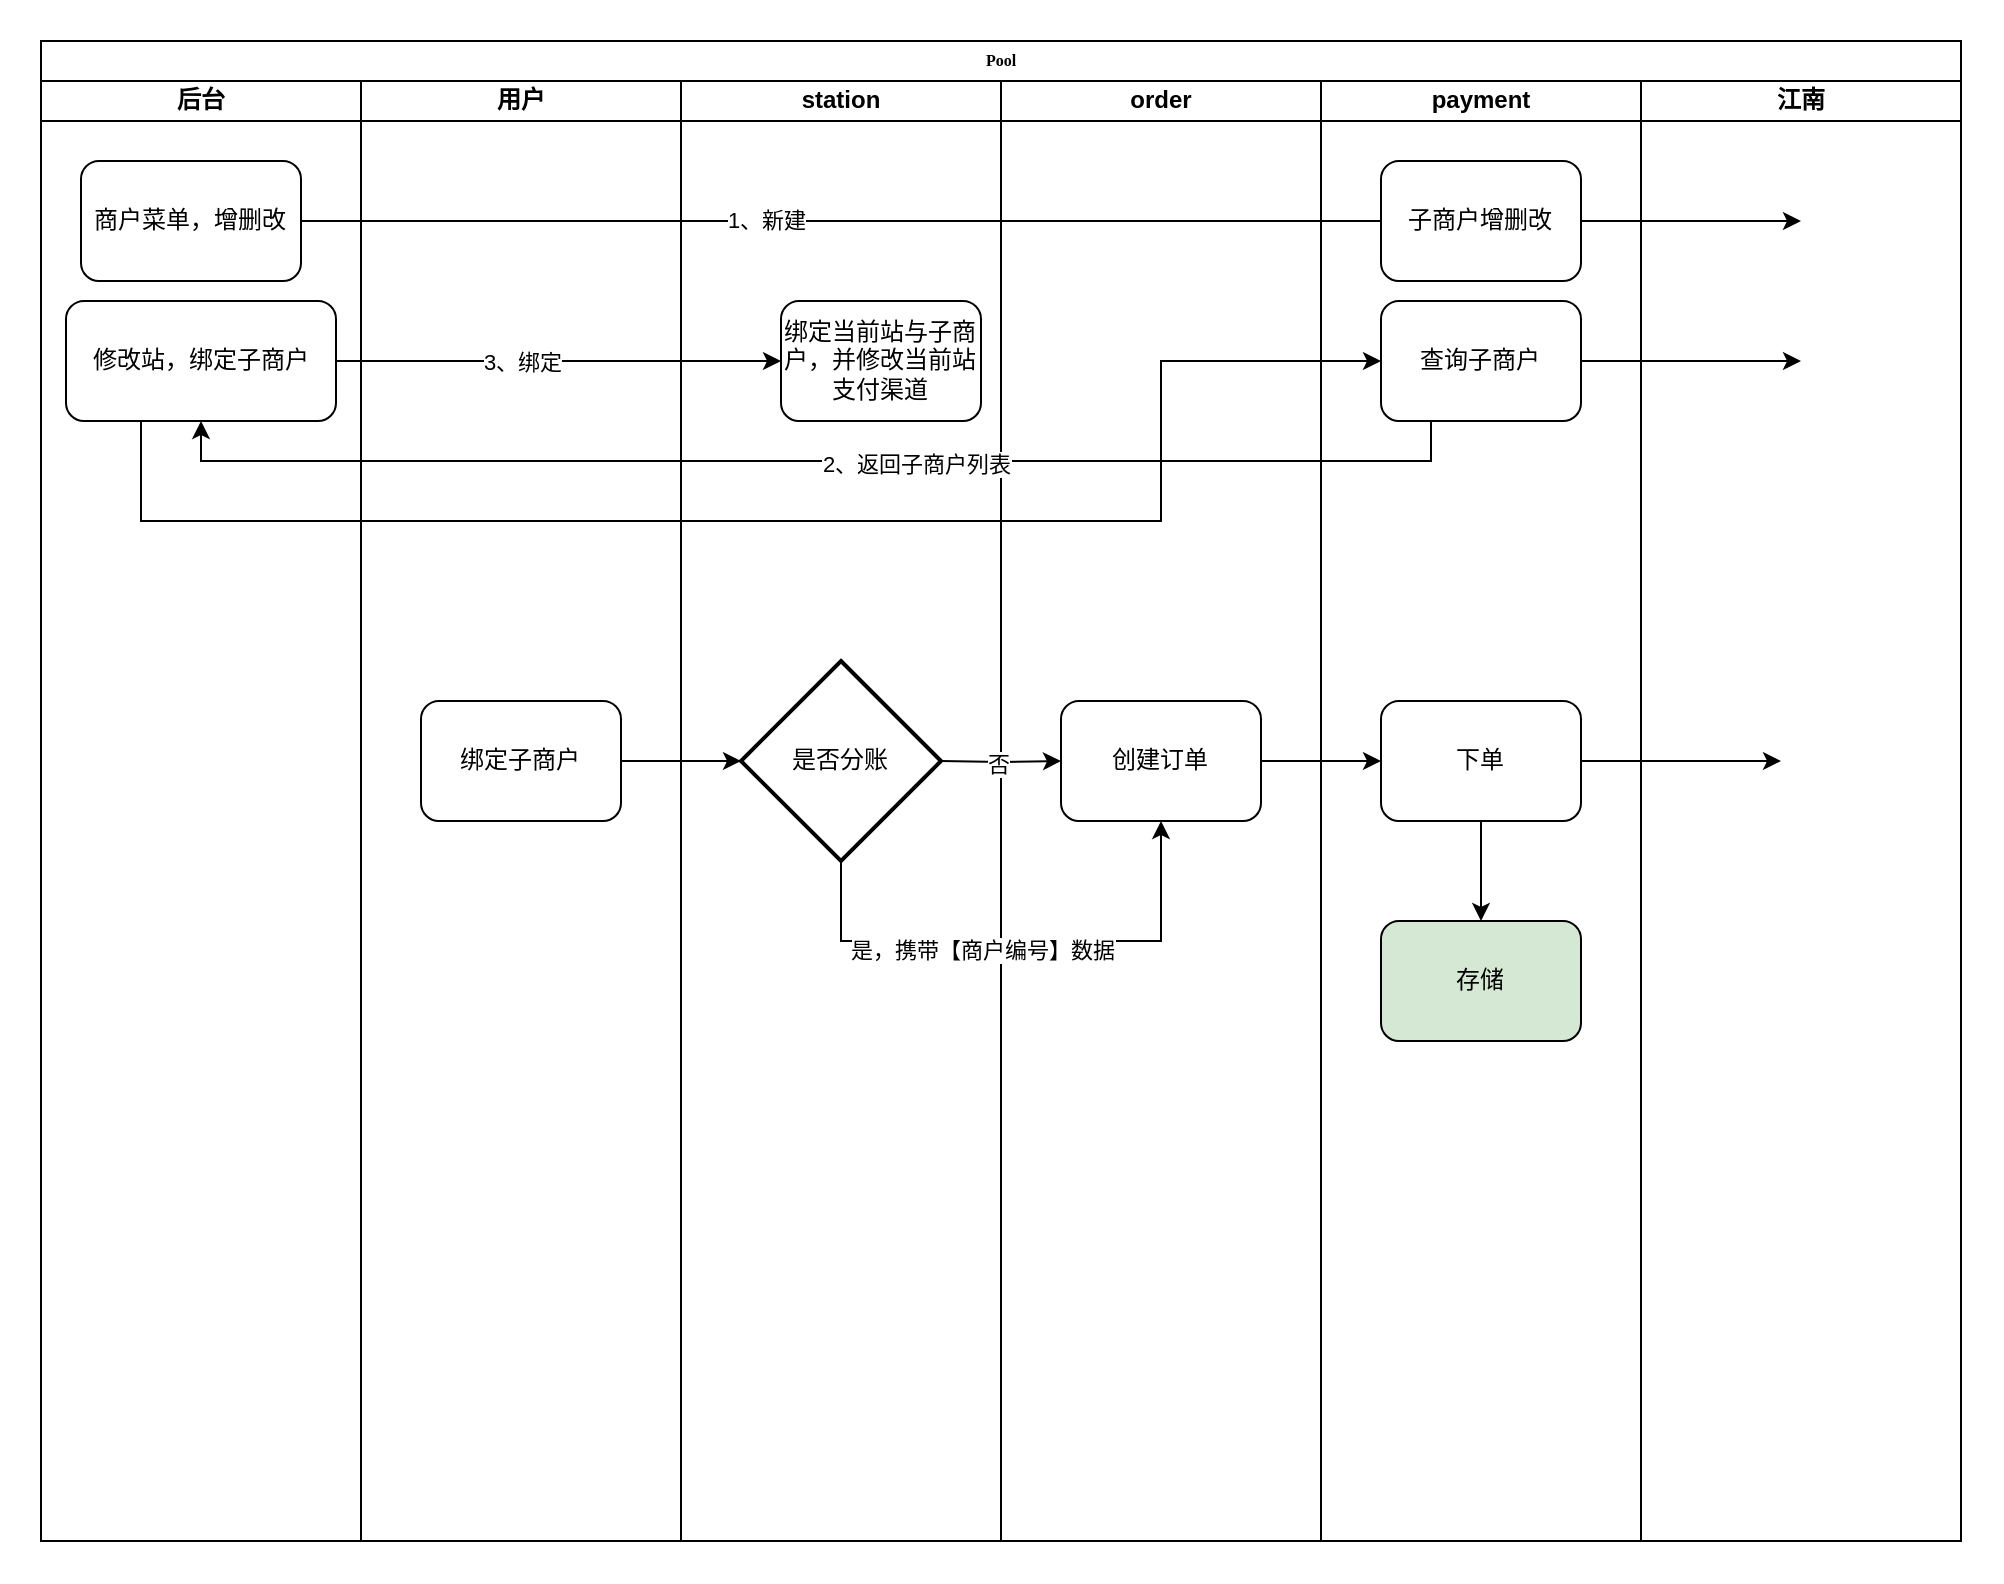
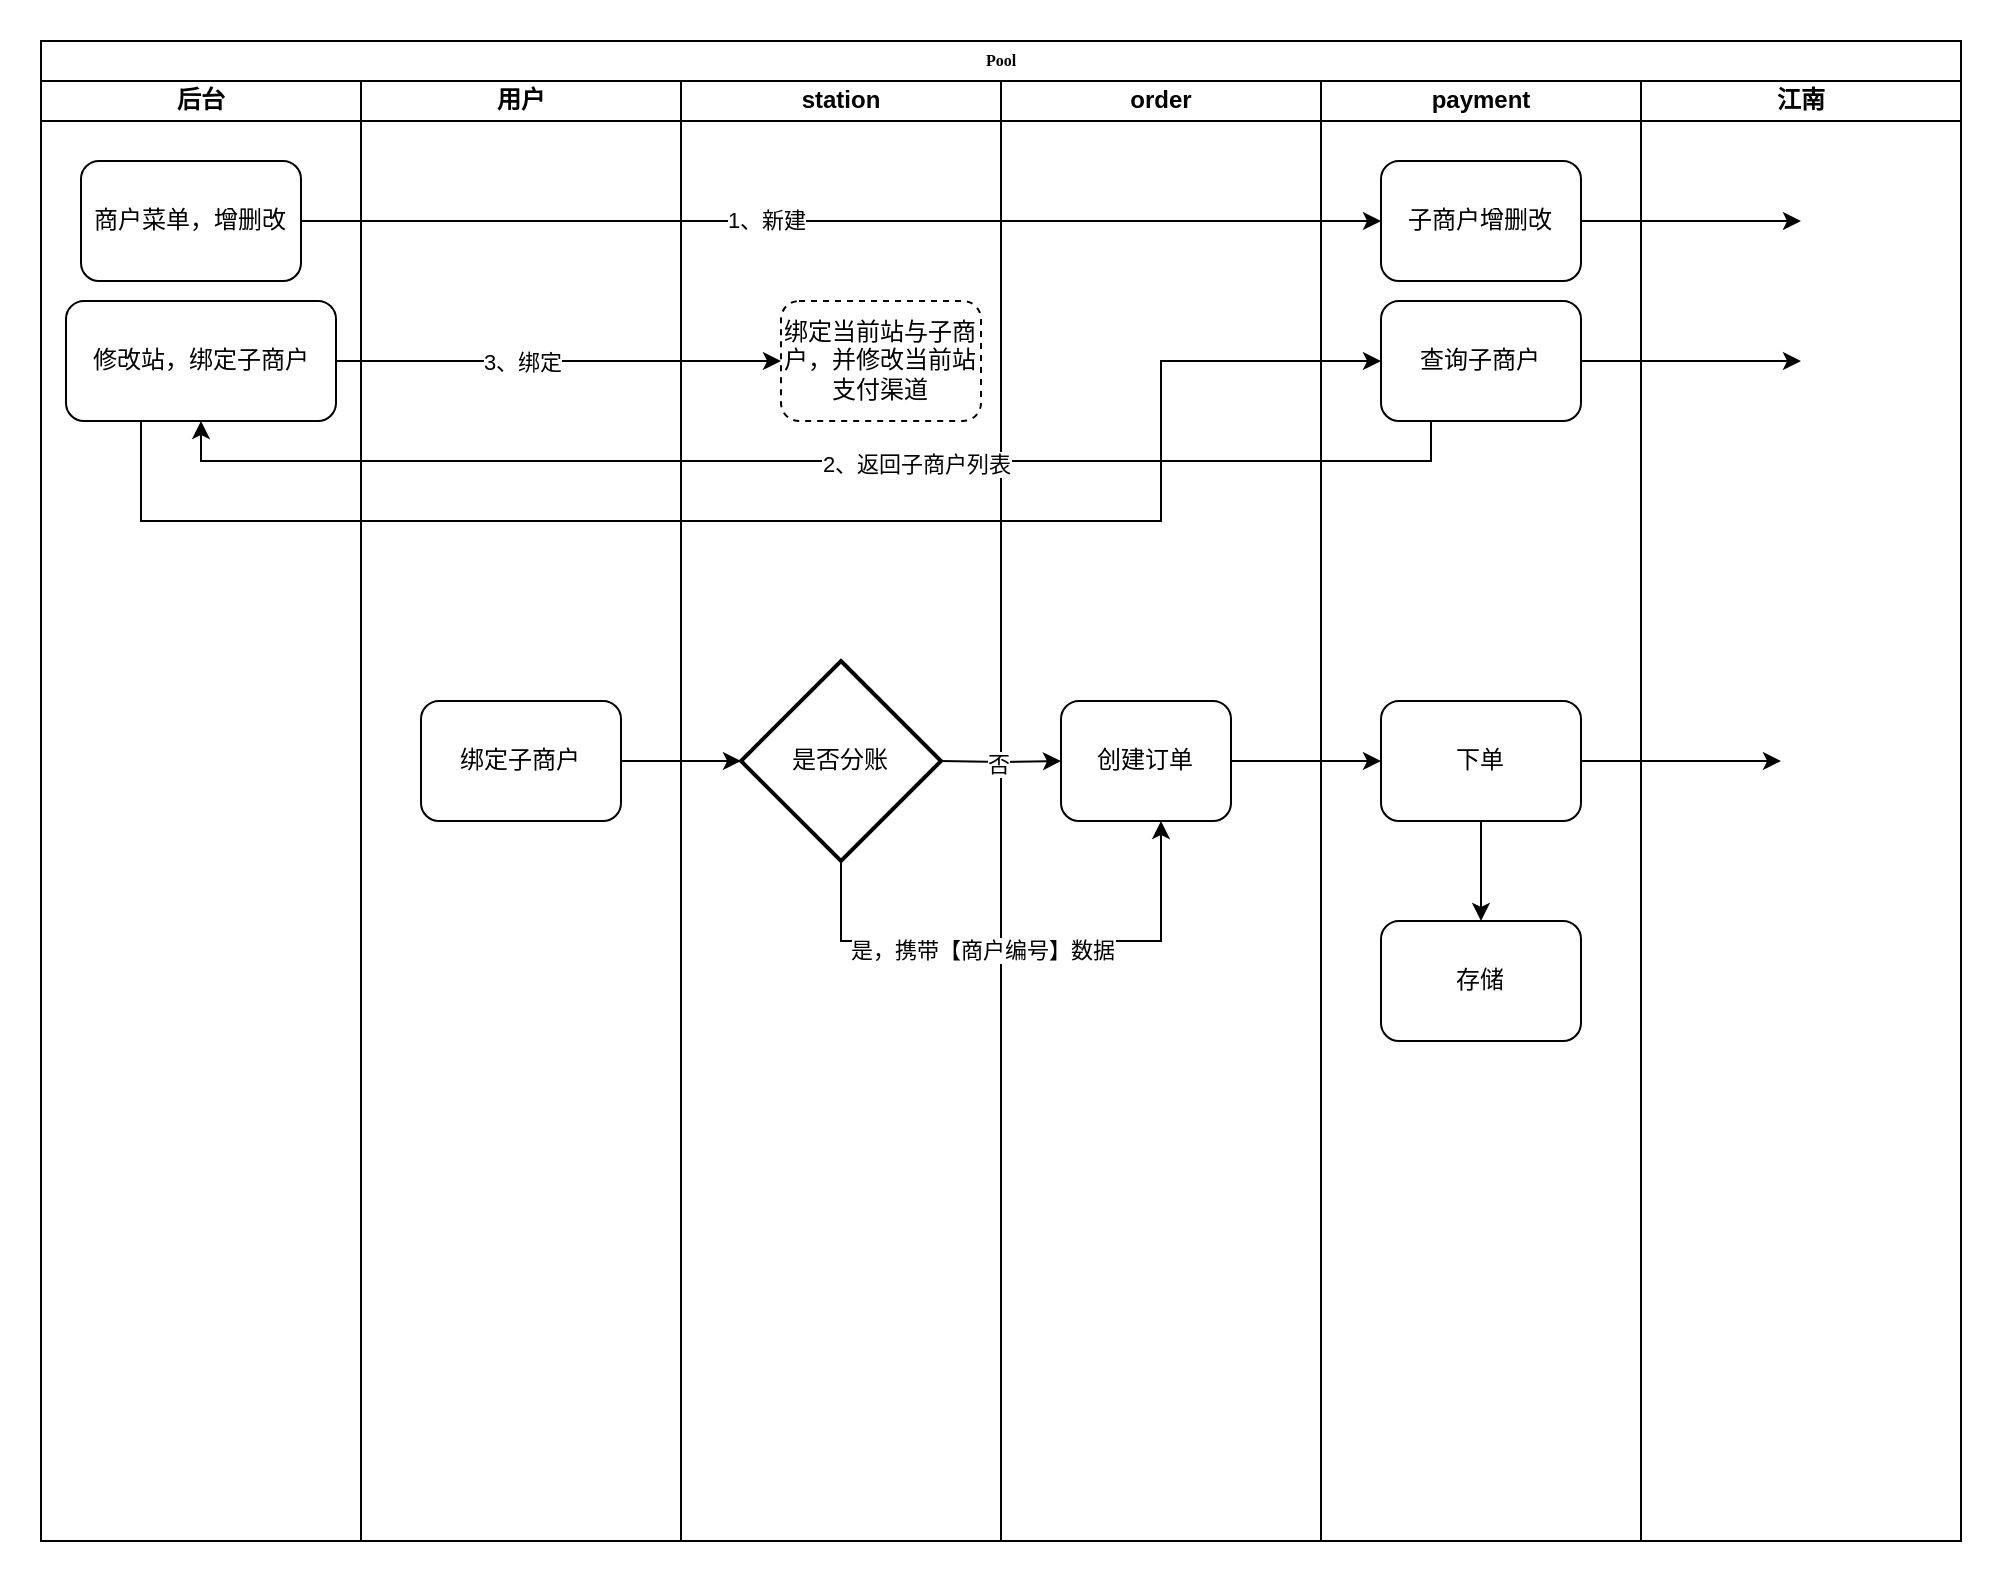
(1371, 221) -> (1366, 221)
(881, 361) -> (881, 361)
(1161, 761) -> (1146, 761)
(1481, 981) -> (1481, 981)
